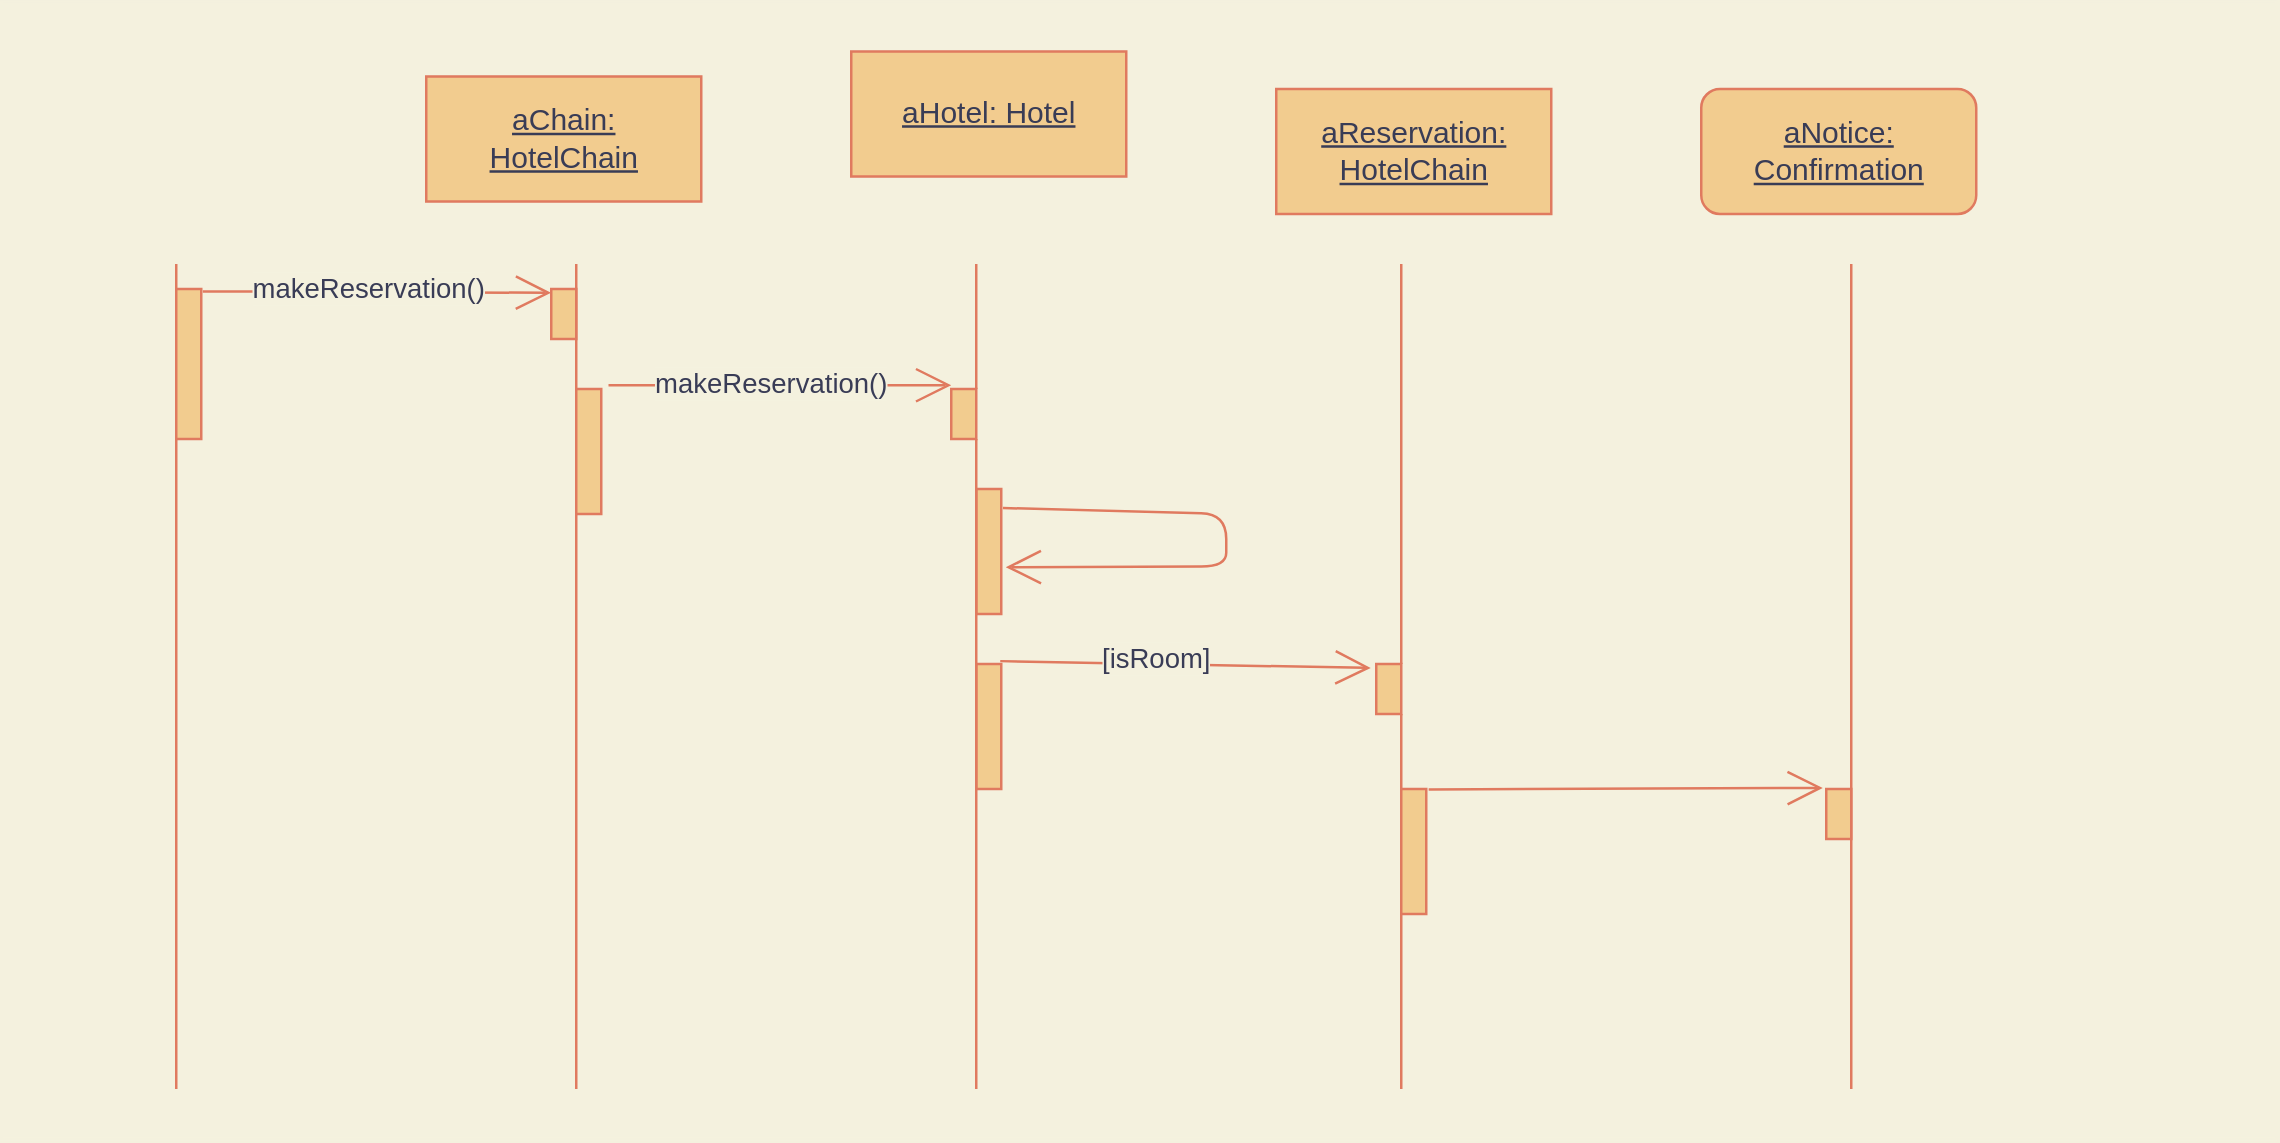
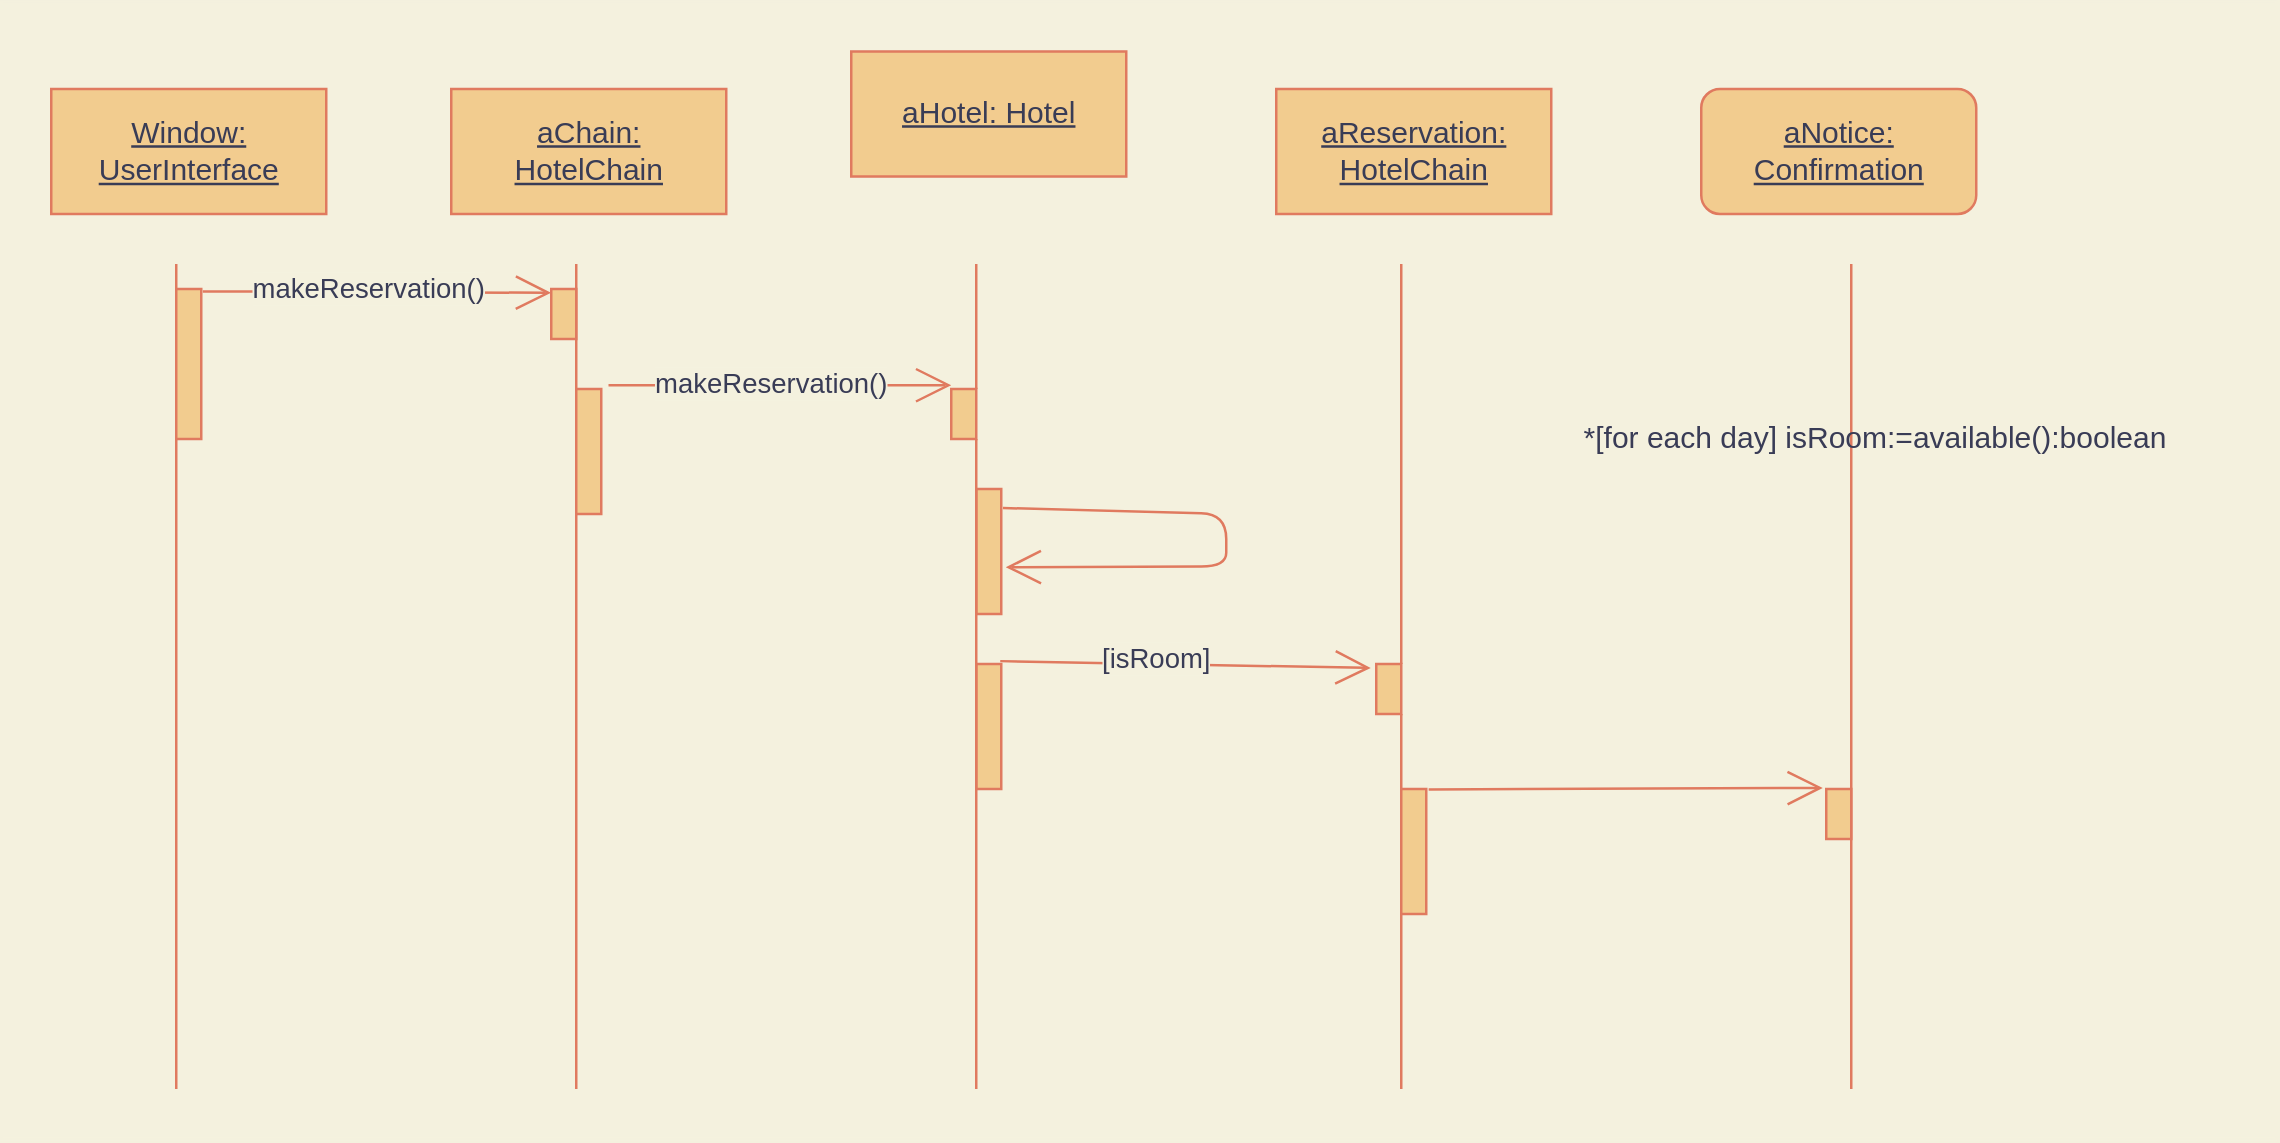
(564, 139) -> (589, 151)
none -> (189, 151)
none -> (1876, 439)
